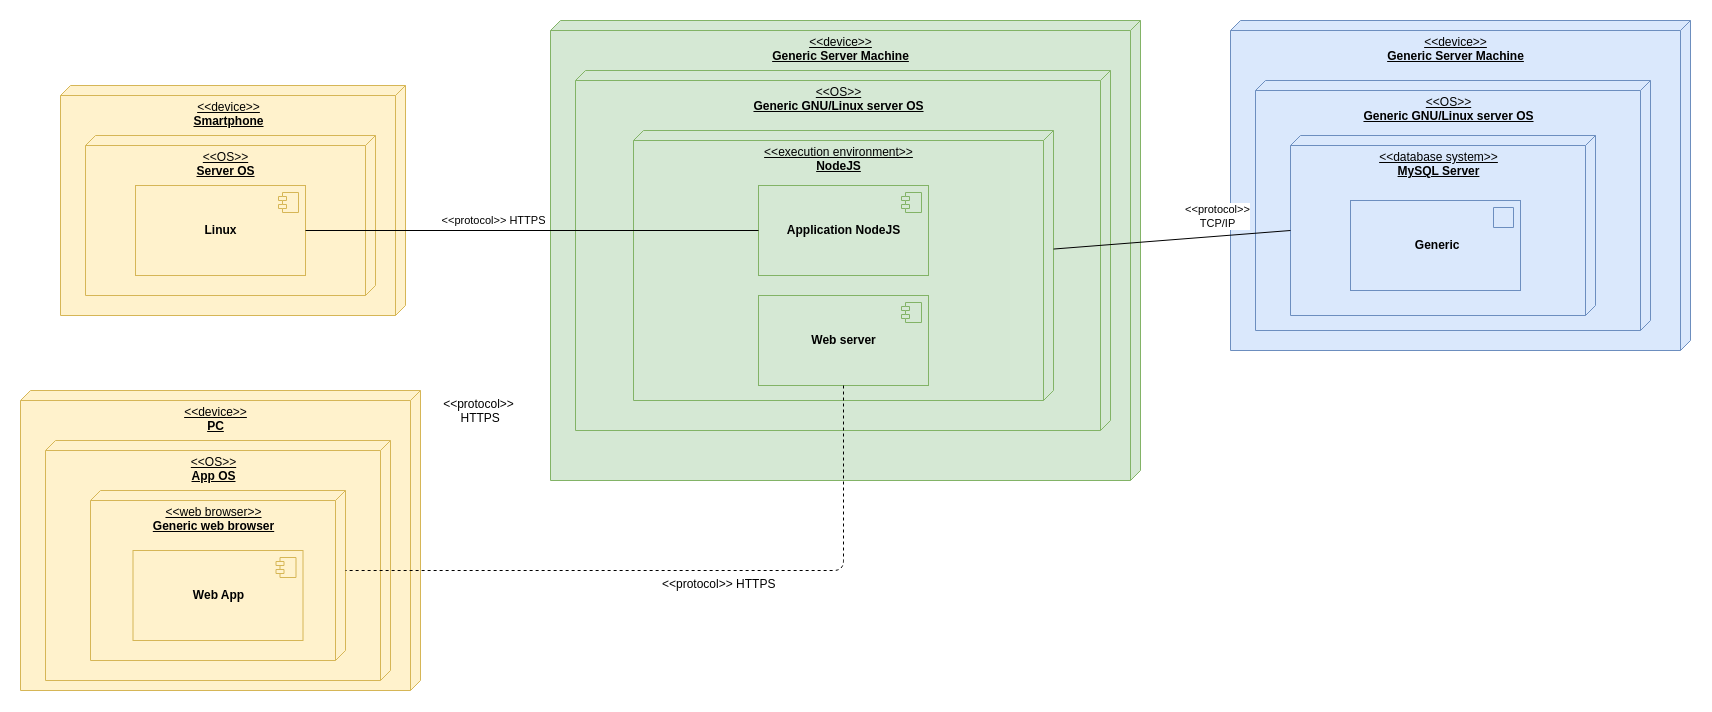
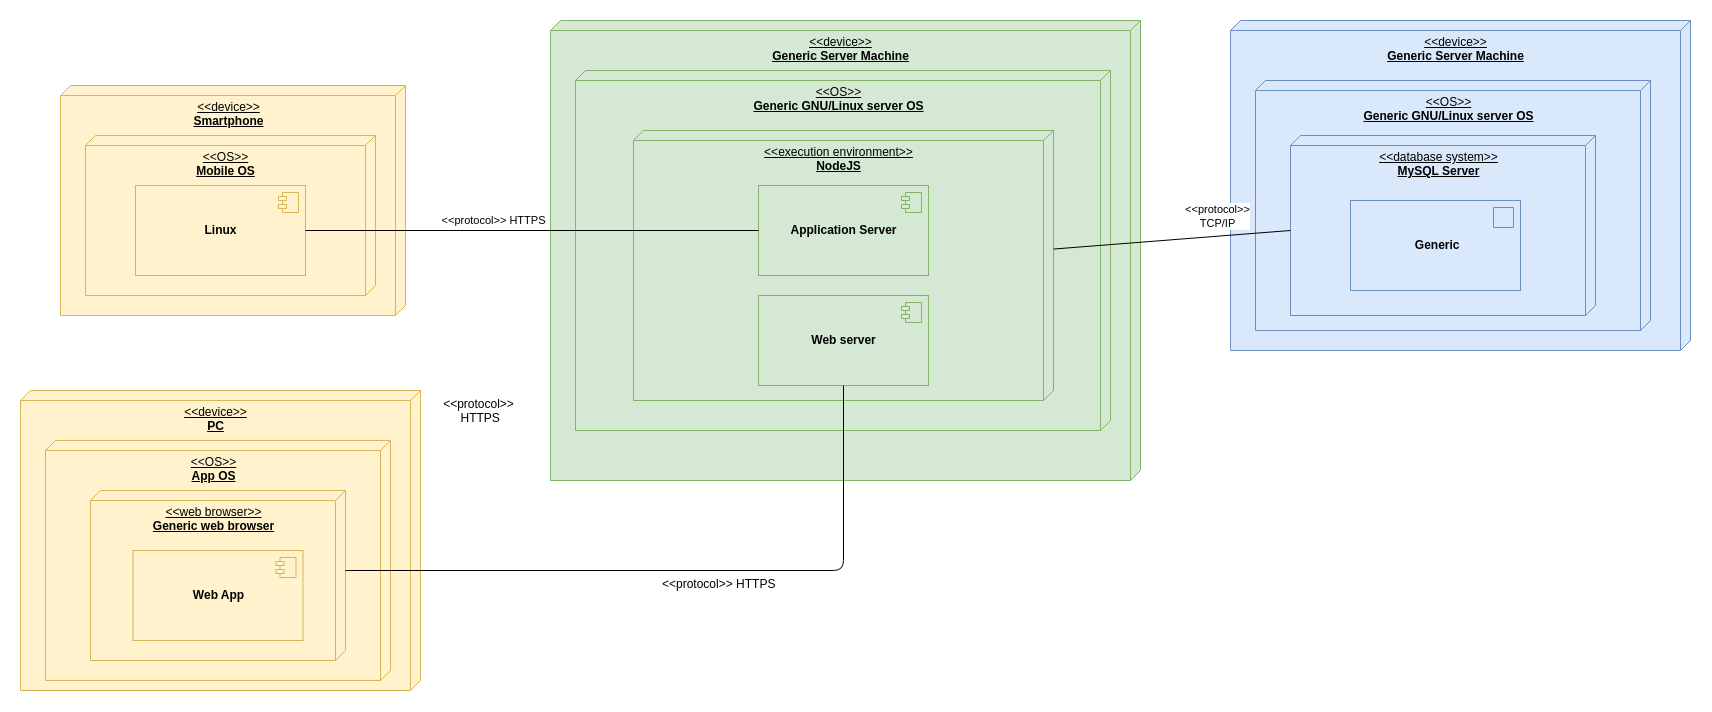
(226, 165) -> (226, 165)
(844, 231) -> (844, 231)
(682, 571) -> (682, 571)
